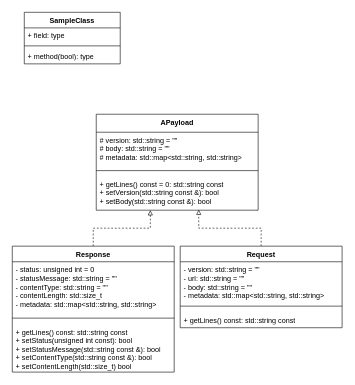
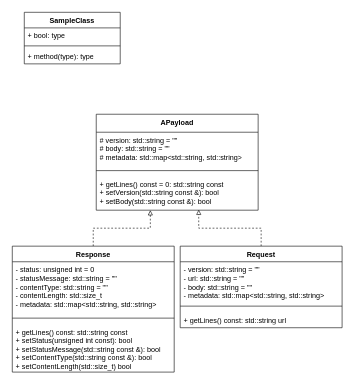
(49, 36) -> (48, 36)
(64, 57) -> (65, 57)
(250, 321) -> (245, 321)
